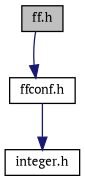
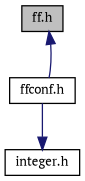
(34, 48) -> (51, 61)
